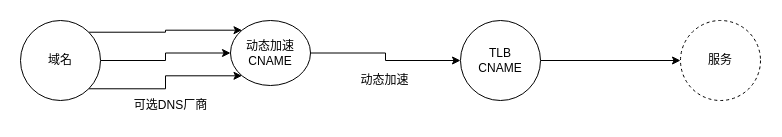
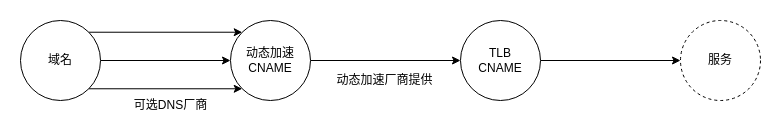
(271, 53) -> (271, 61)
(385, 81) -> (385, 81)
